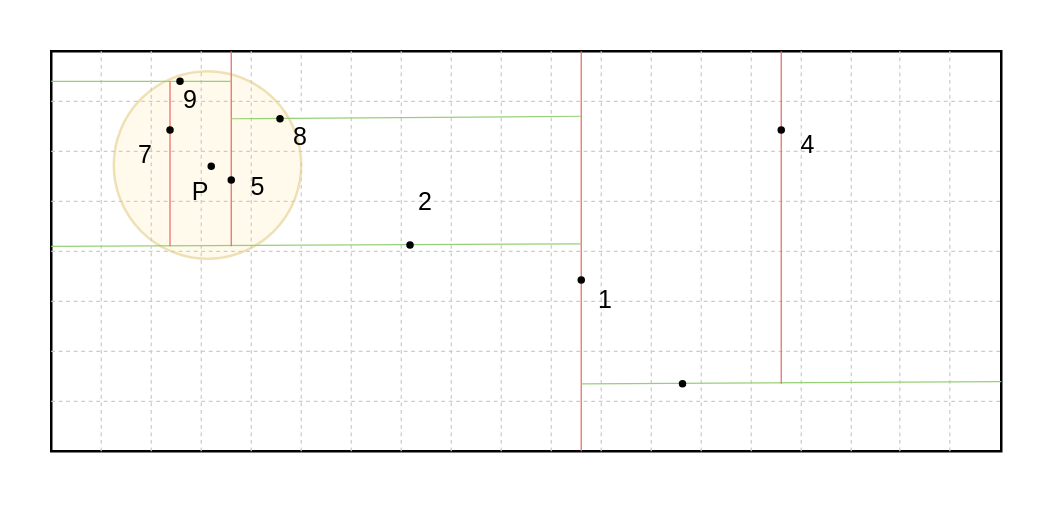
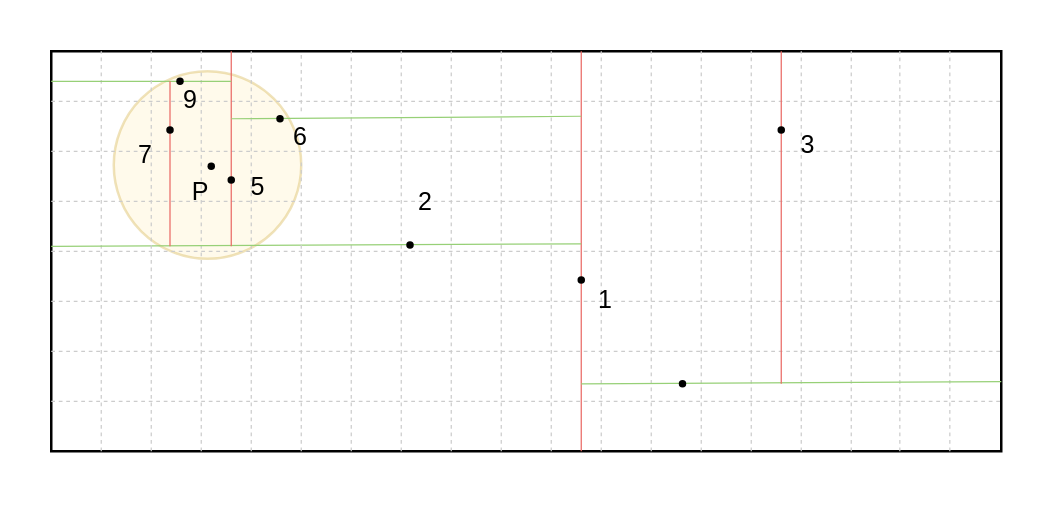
(301, 136) -> (301, 136)
(809, 144) -> (809, 144)
